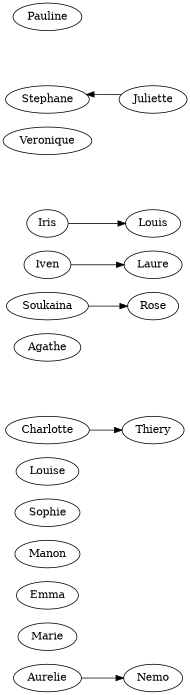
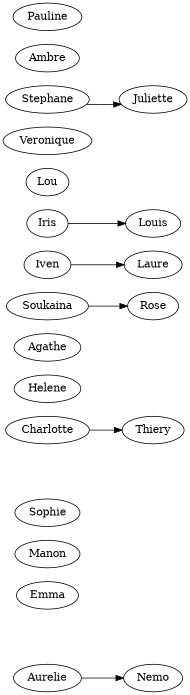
none -> (47, 58)
(108, 94) -> (100, 105)
none -> (47, 182)
none -> (47, 389)
(47, 471) -> none
(47, 637) -> none
